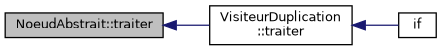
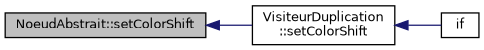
(84, 25) -> (105, 25)
(281, 25) -> (324, 25)
